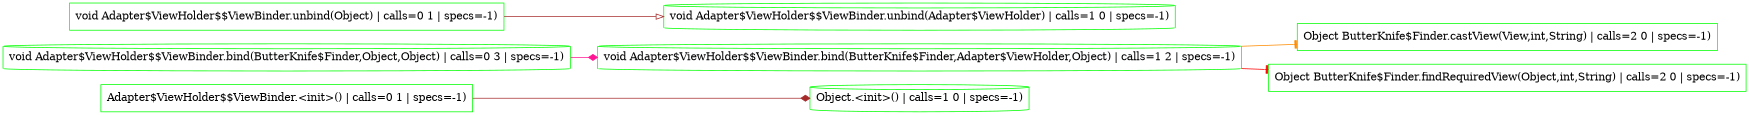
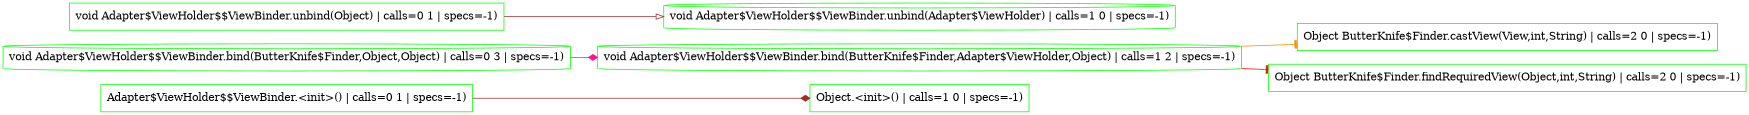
(920, 98) -> (920, 98)
